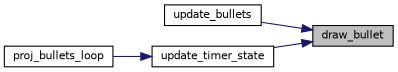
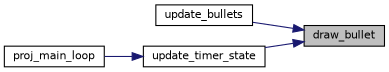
(59, 56) -> (54, 56)
